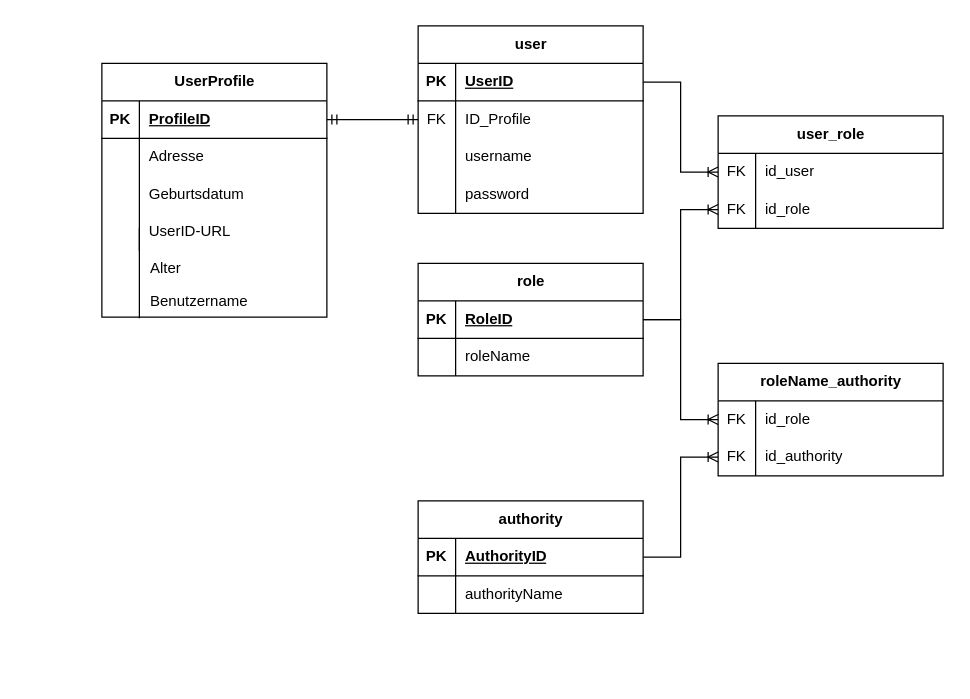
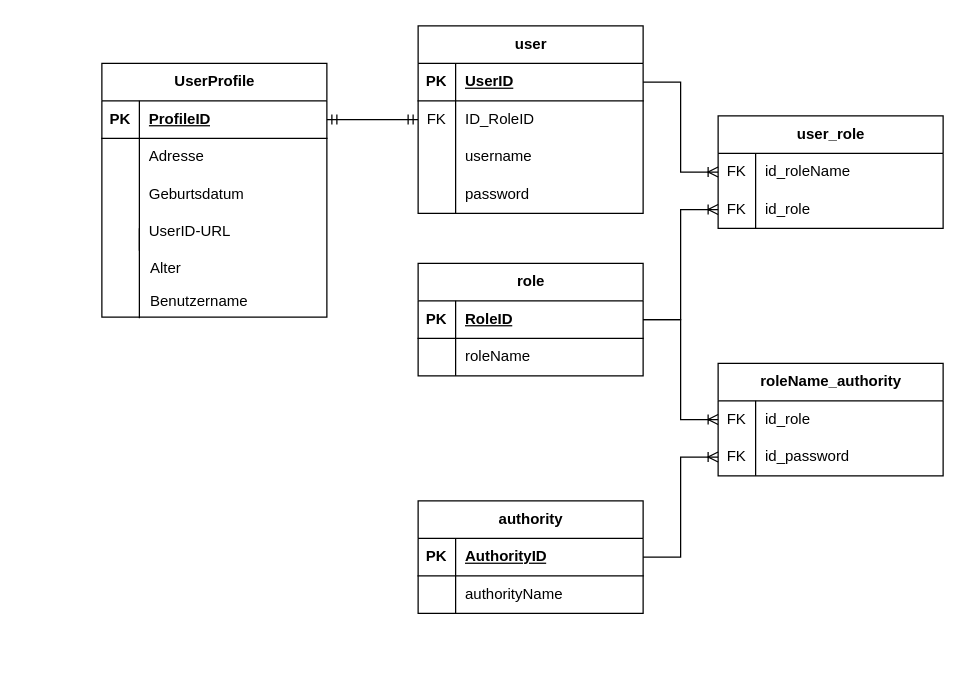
(504, 119) -> (501, 119)
(793, 172) -> (808, 172)
(812, 457) -> (810, 457)
